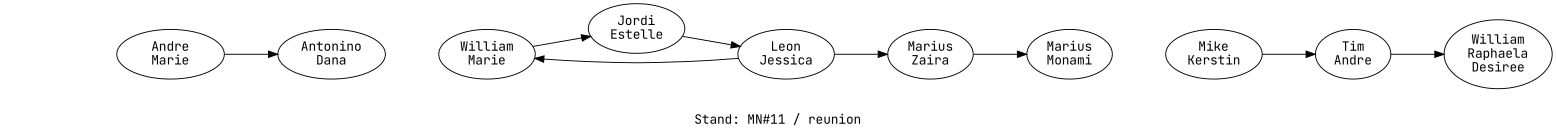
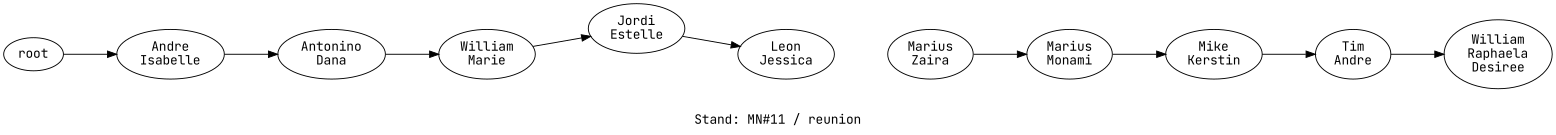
none -> (34, 54)
(171, 54) -> (171, 54)
(856, 54) -> none
none -> (1135, 54)
(641, 63) -> (408, 54)
